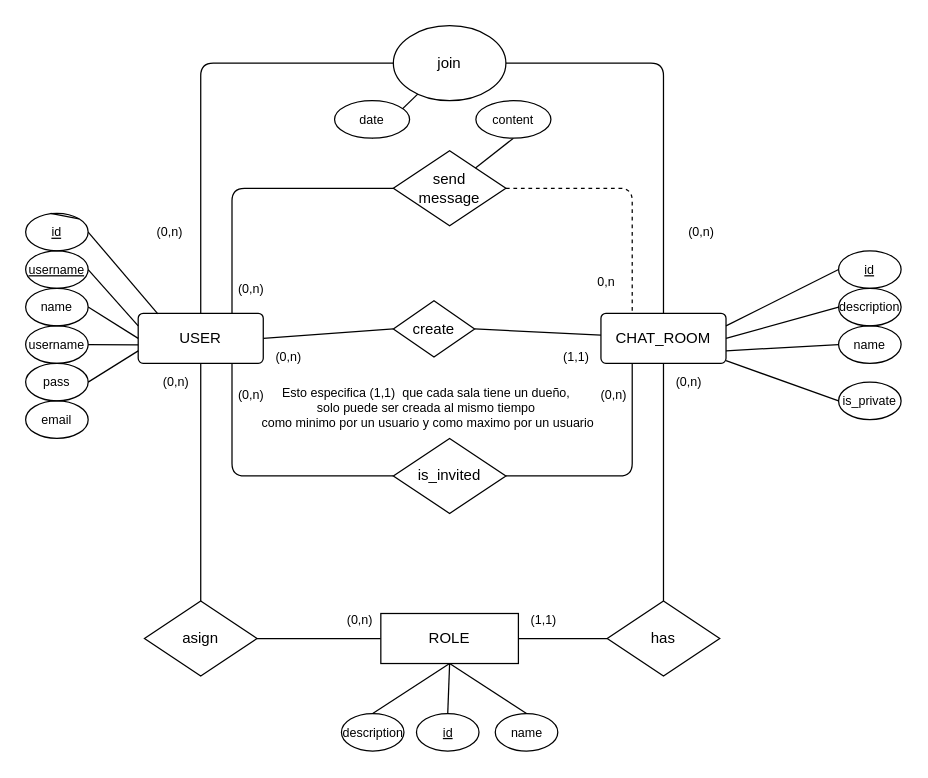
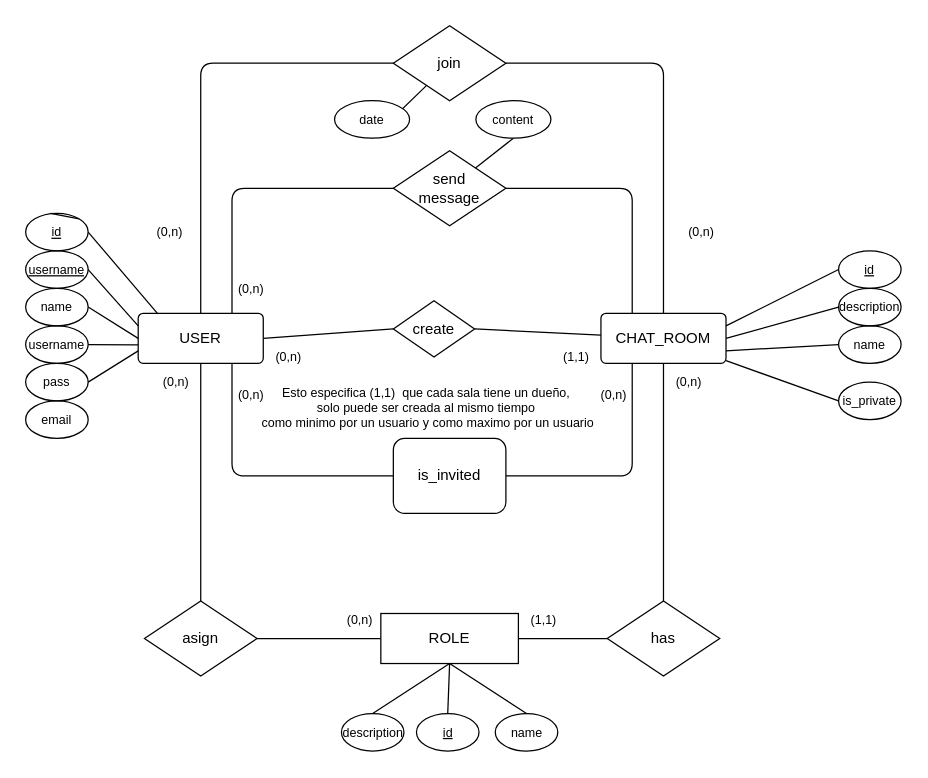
(449, 63) -> (449, 63)
(629, 191) -> (629, 191)
(606, 282) -> none
(449, 476) -> (449, 476)
